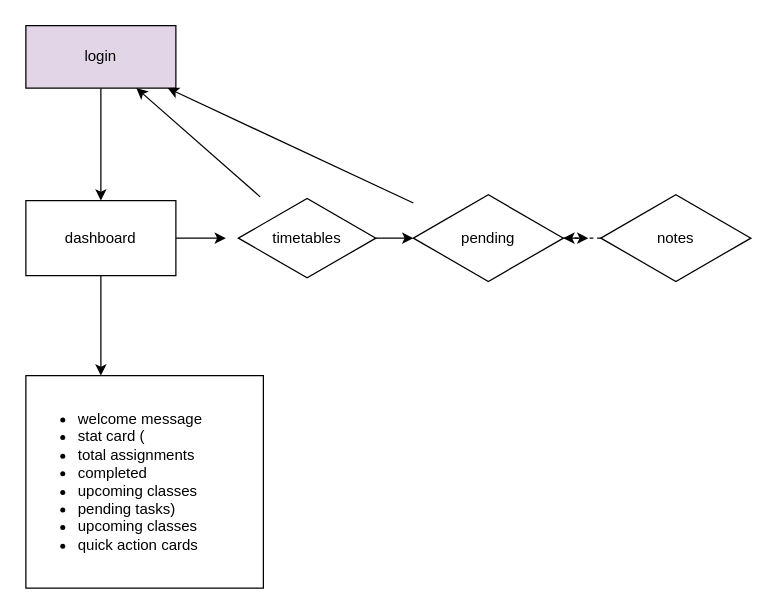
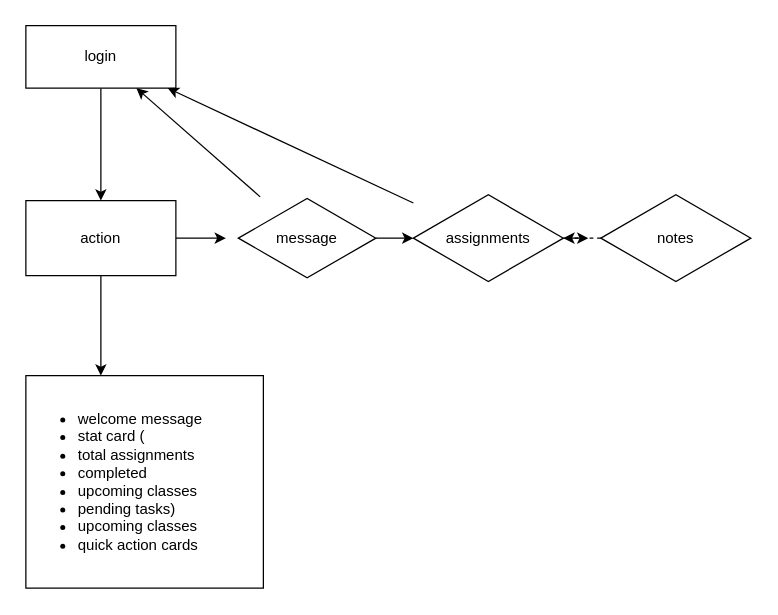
(101, 57) -> (101, 57)
(101, 238) -> (101, 238)
(307, 238) -> (307, 238)
(488, 238) -> (488, 238)
